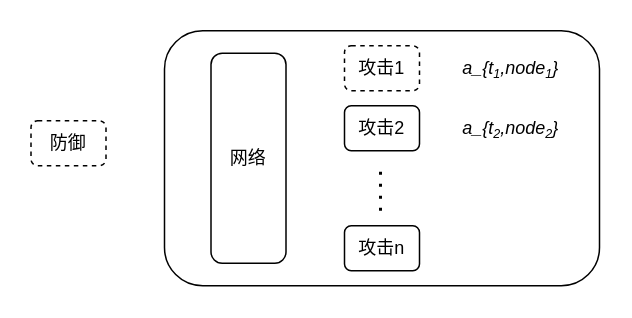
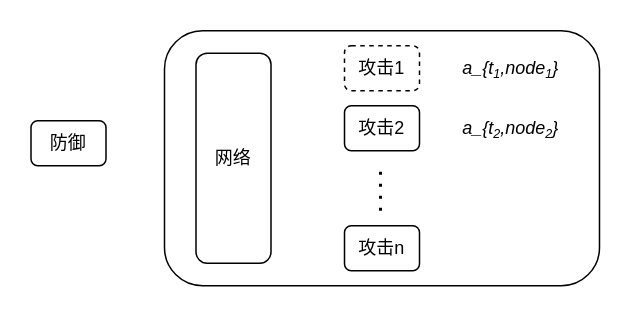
(68, 143) -> (68, 143)
(248, 158) -> (233, 158)
